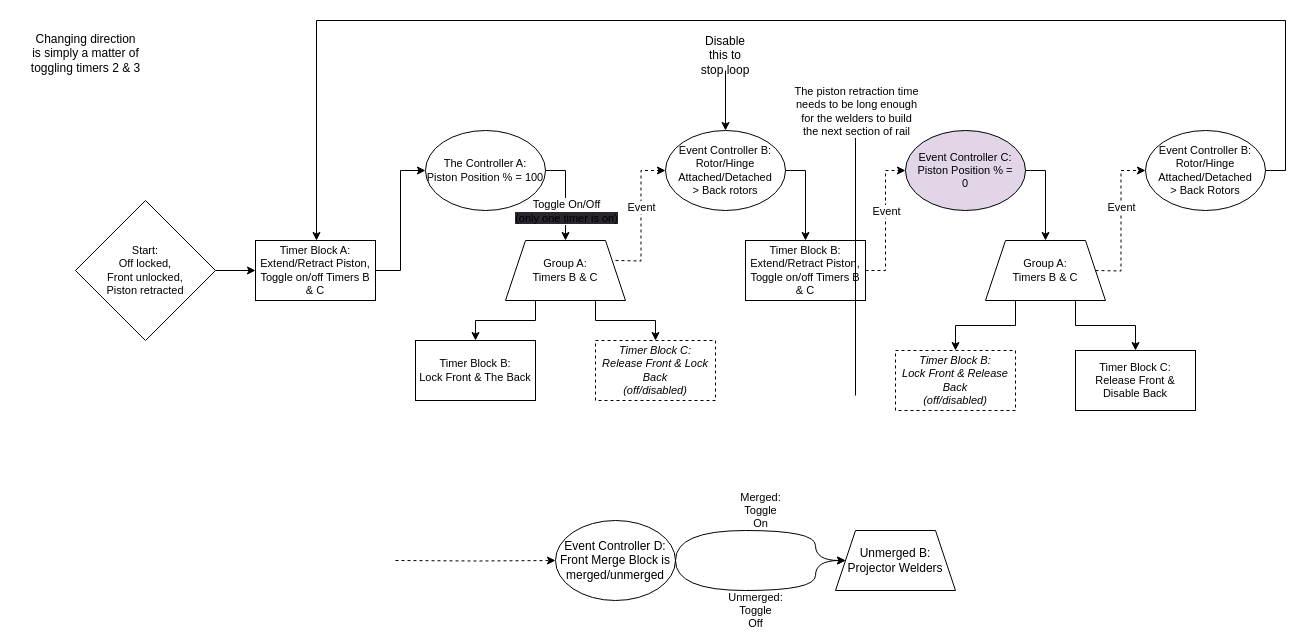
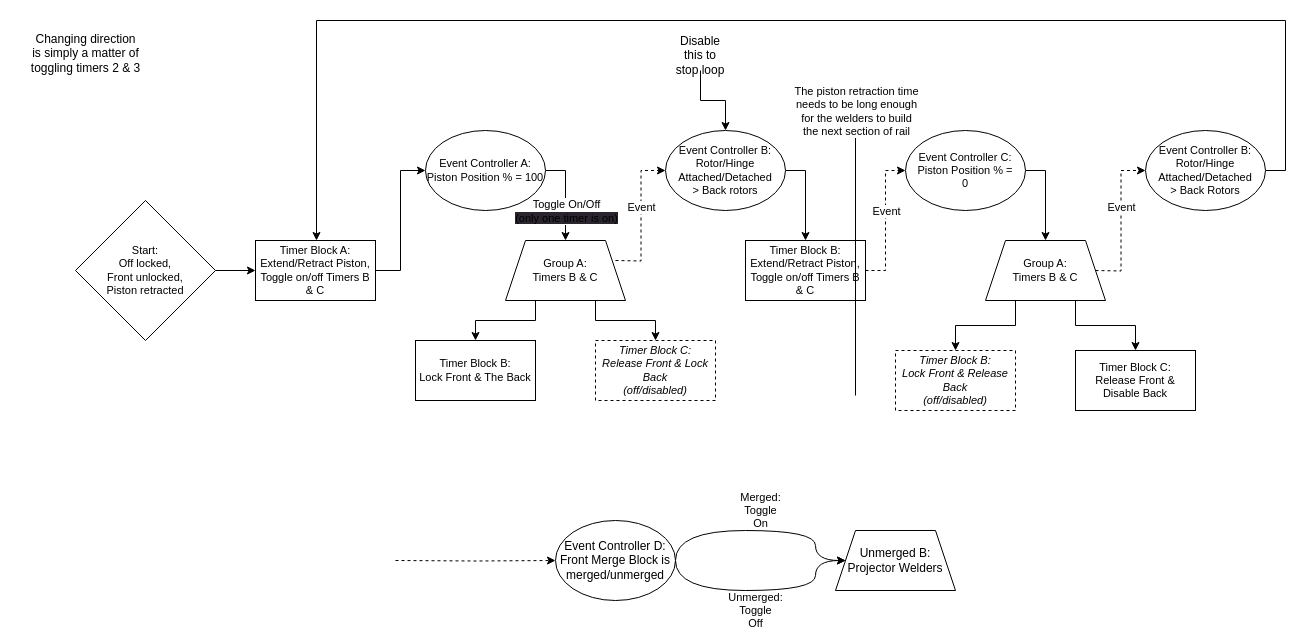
(726, 56) -> (701, 56)
(486, 171) -> (486, 171)
(966, 171) -> (966, 171)
